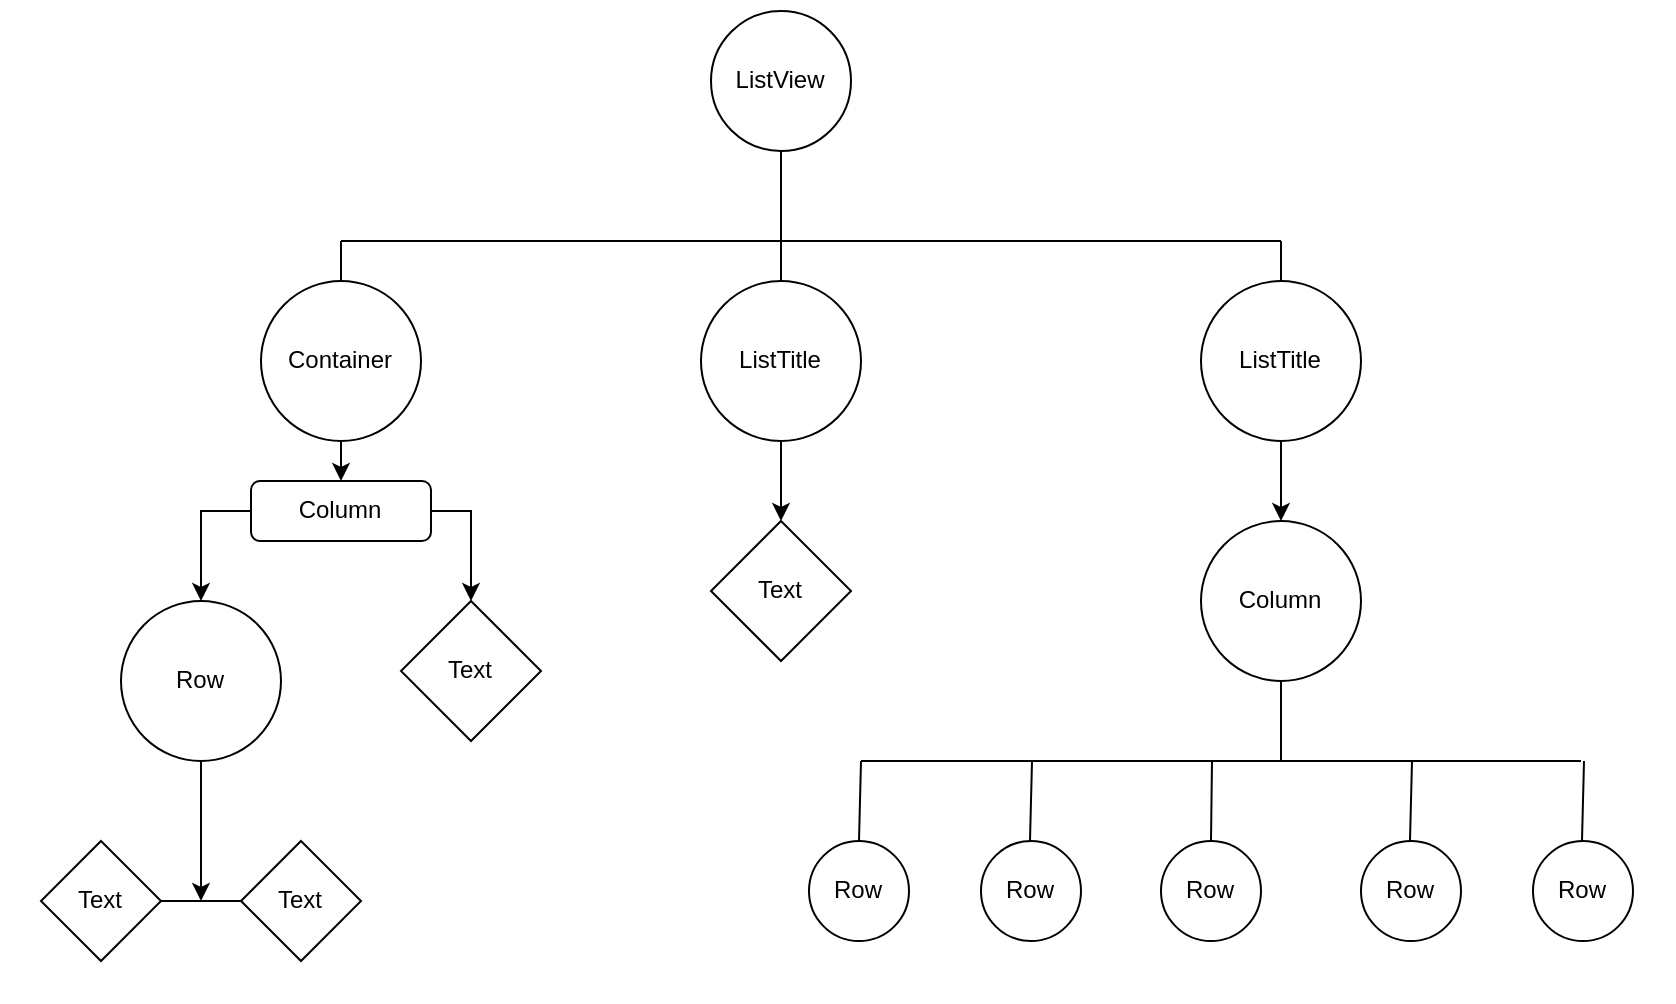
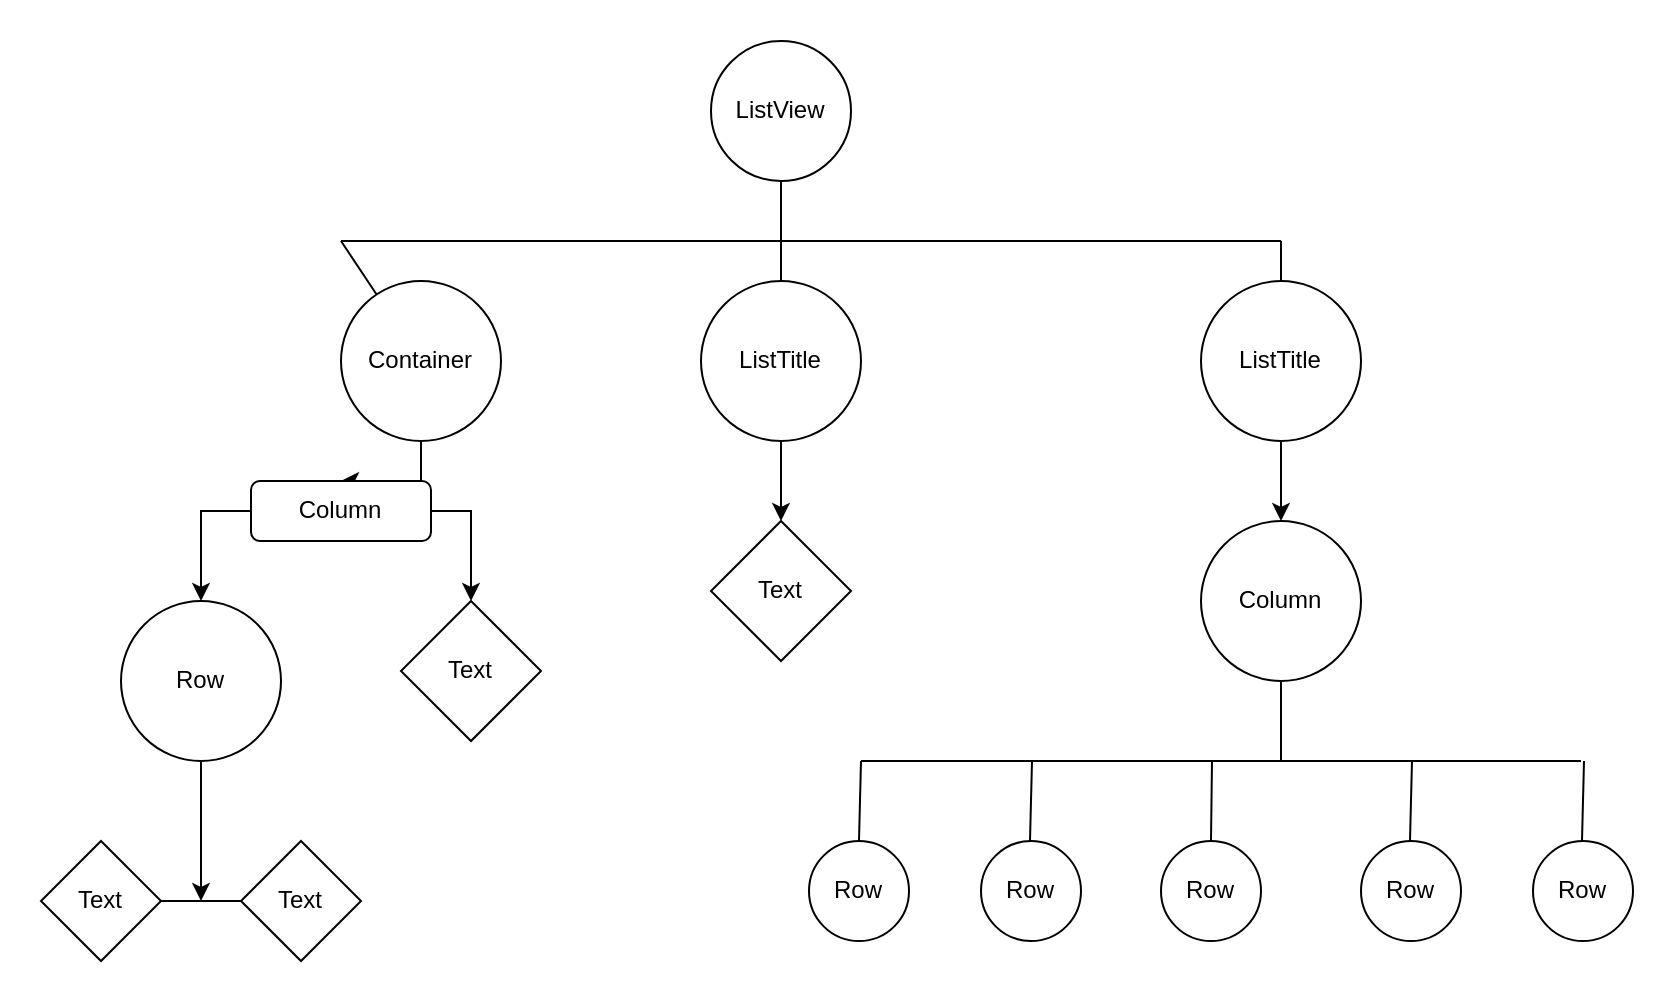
(781, 81) -> (781, 111)
(341, 361) -> (421, 361)
